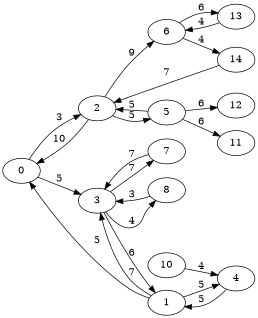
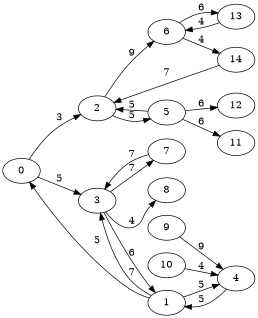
(68, 142) -> none
(137, 200) -> none
none -> (167, 228)
